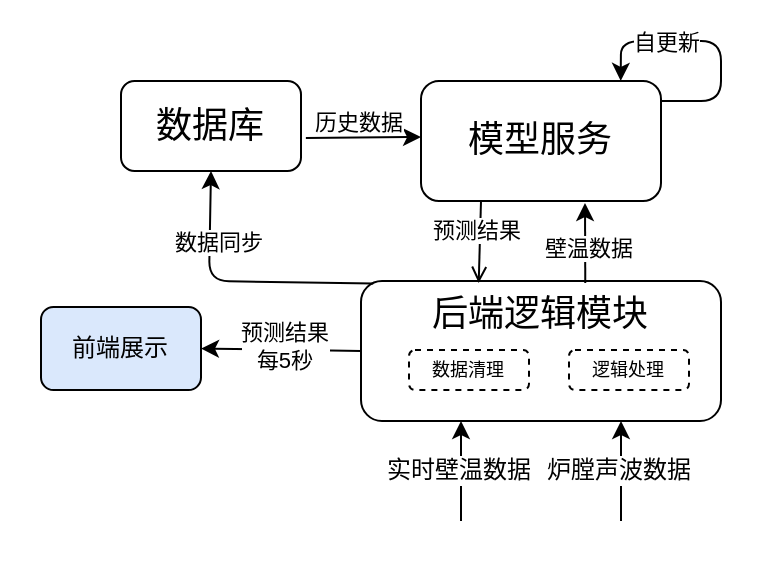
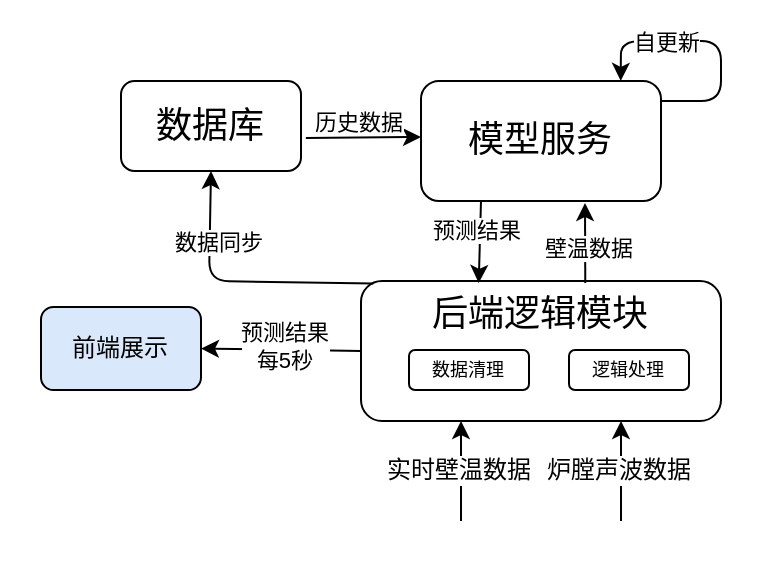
(479, 271) -> (479, 268)
(469, 370) -> (469, 370)
(629, 370) -> (629, 370)
